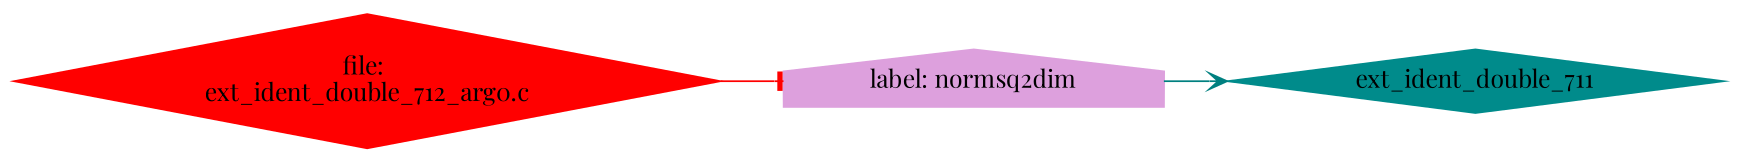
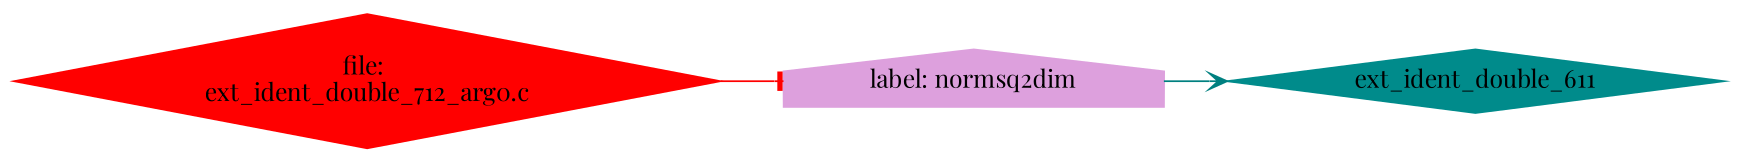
(1475, 81) -> (1475, 81)
